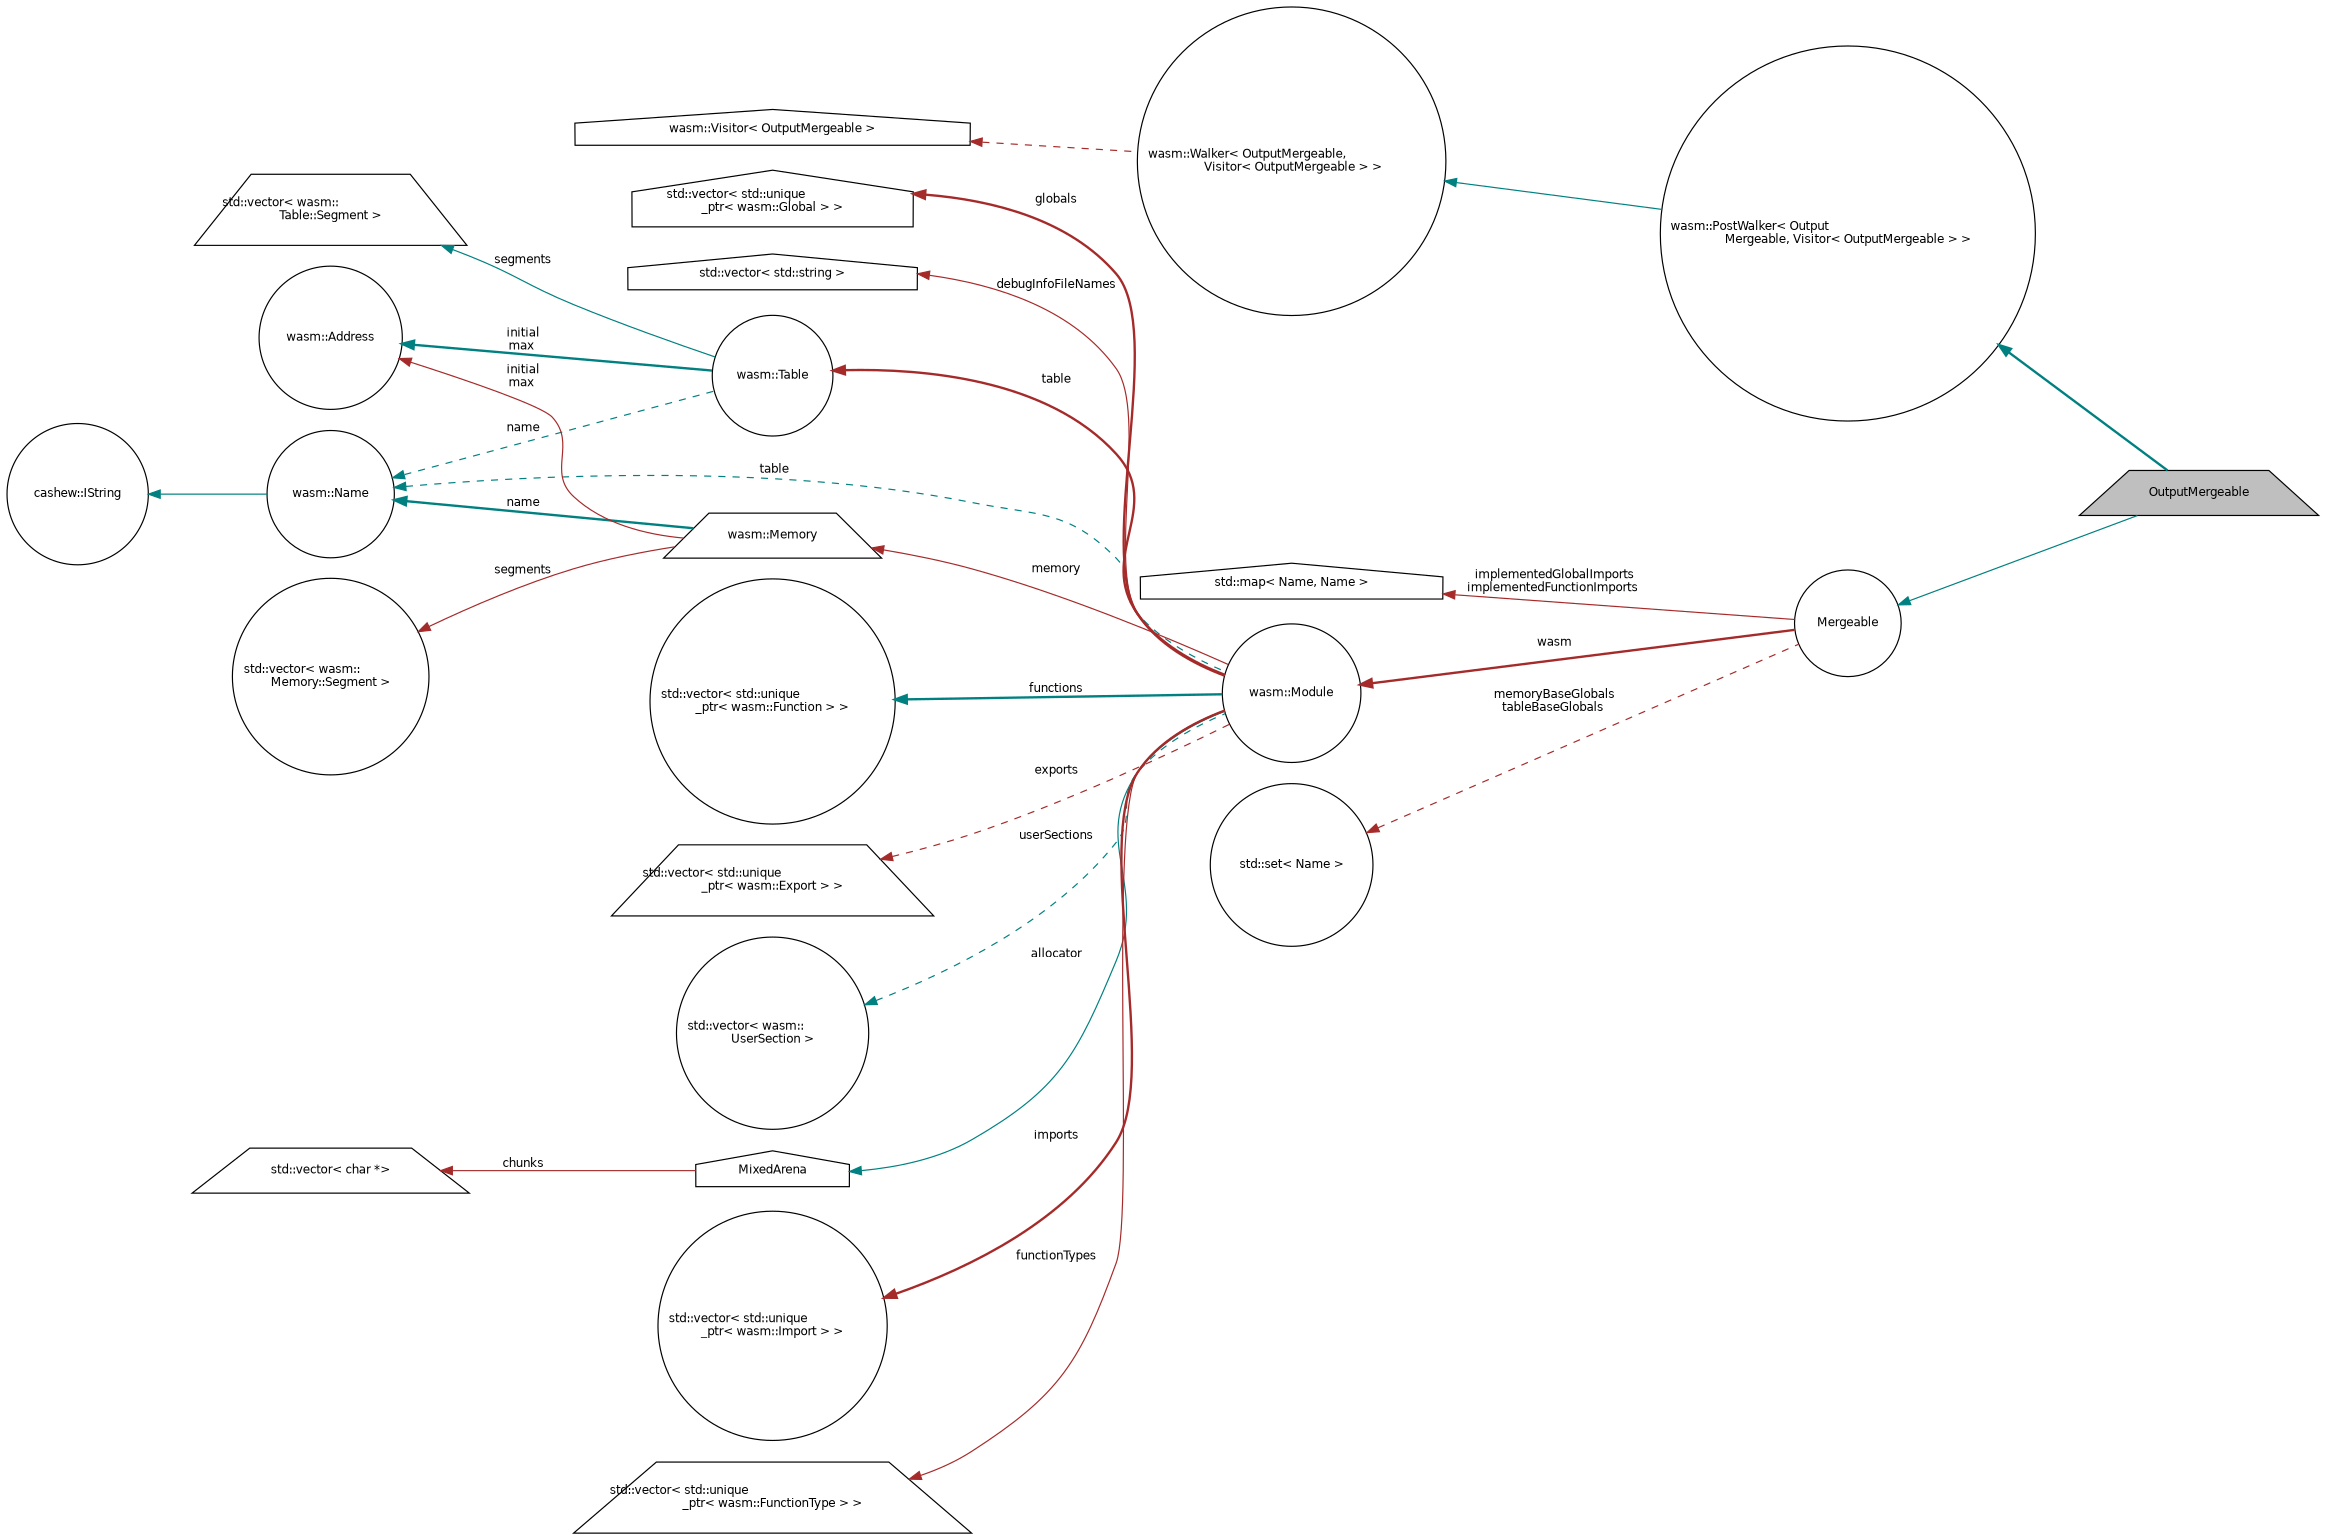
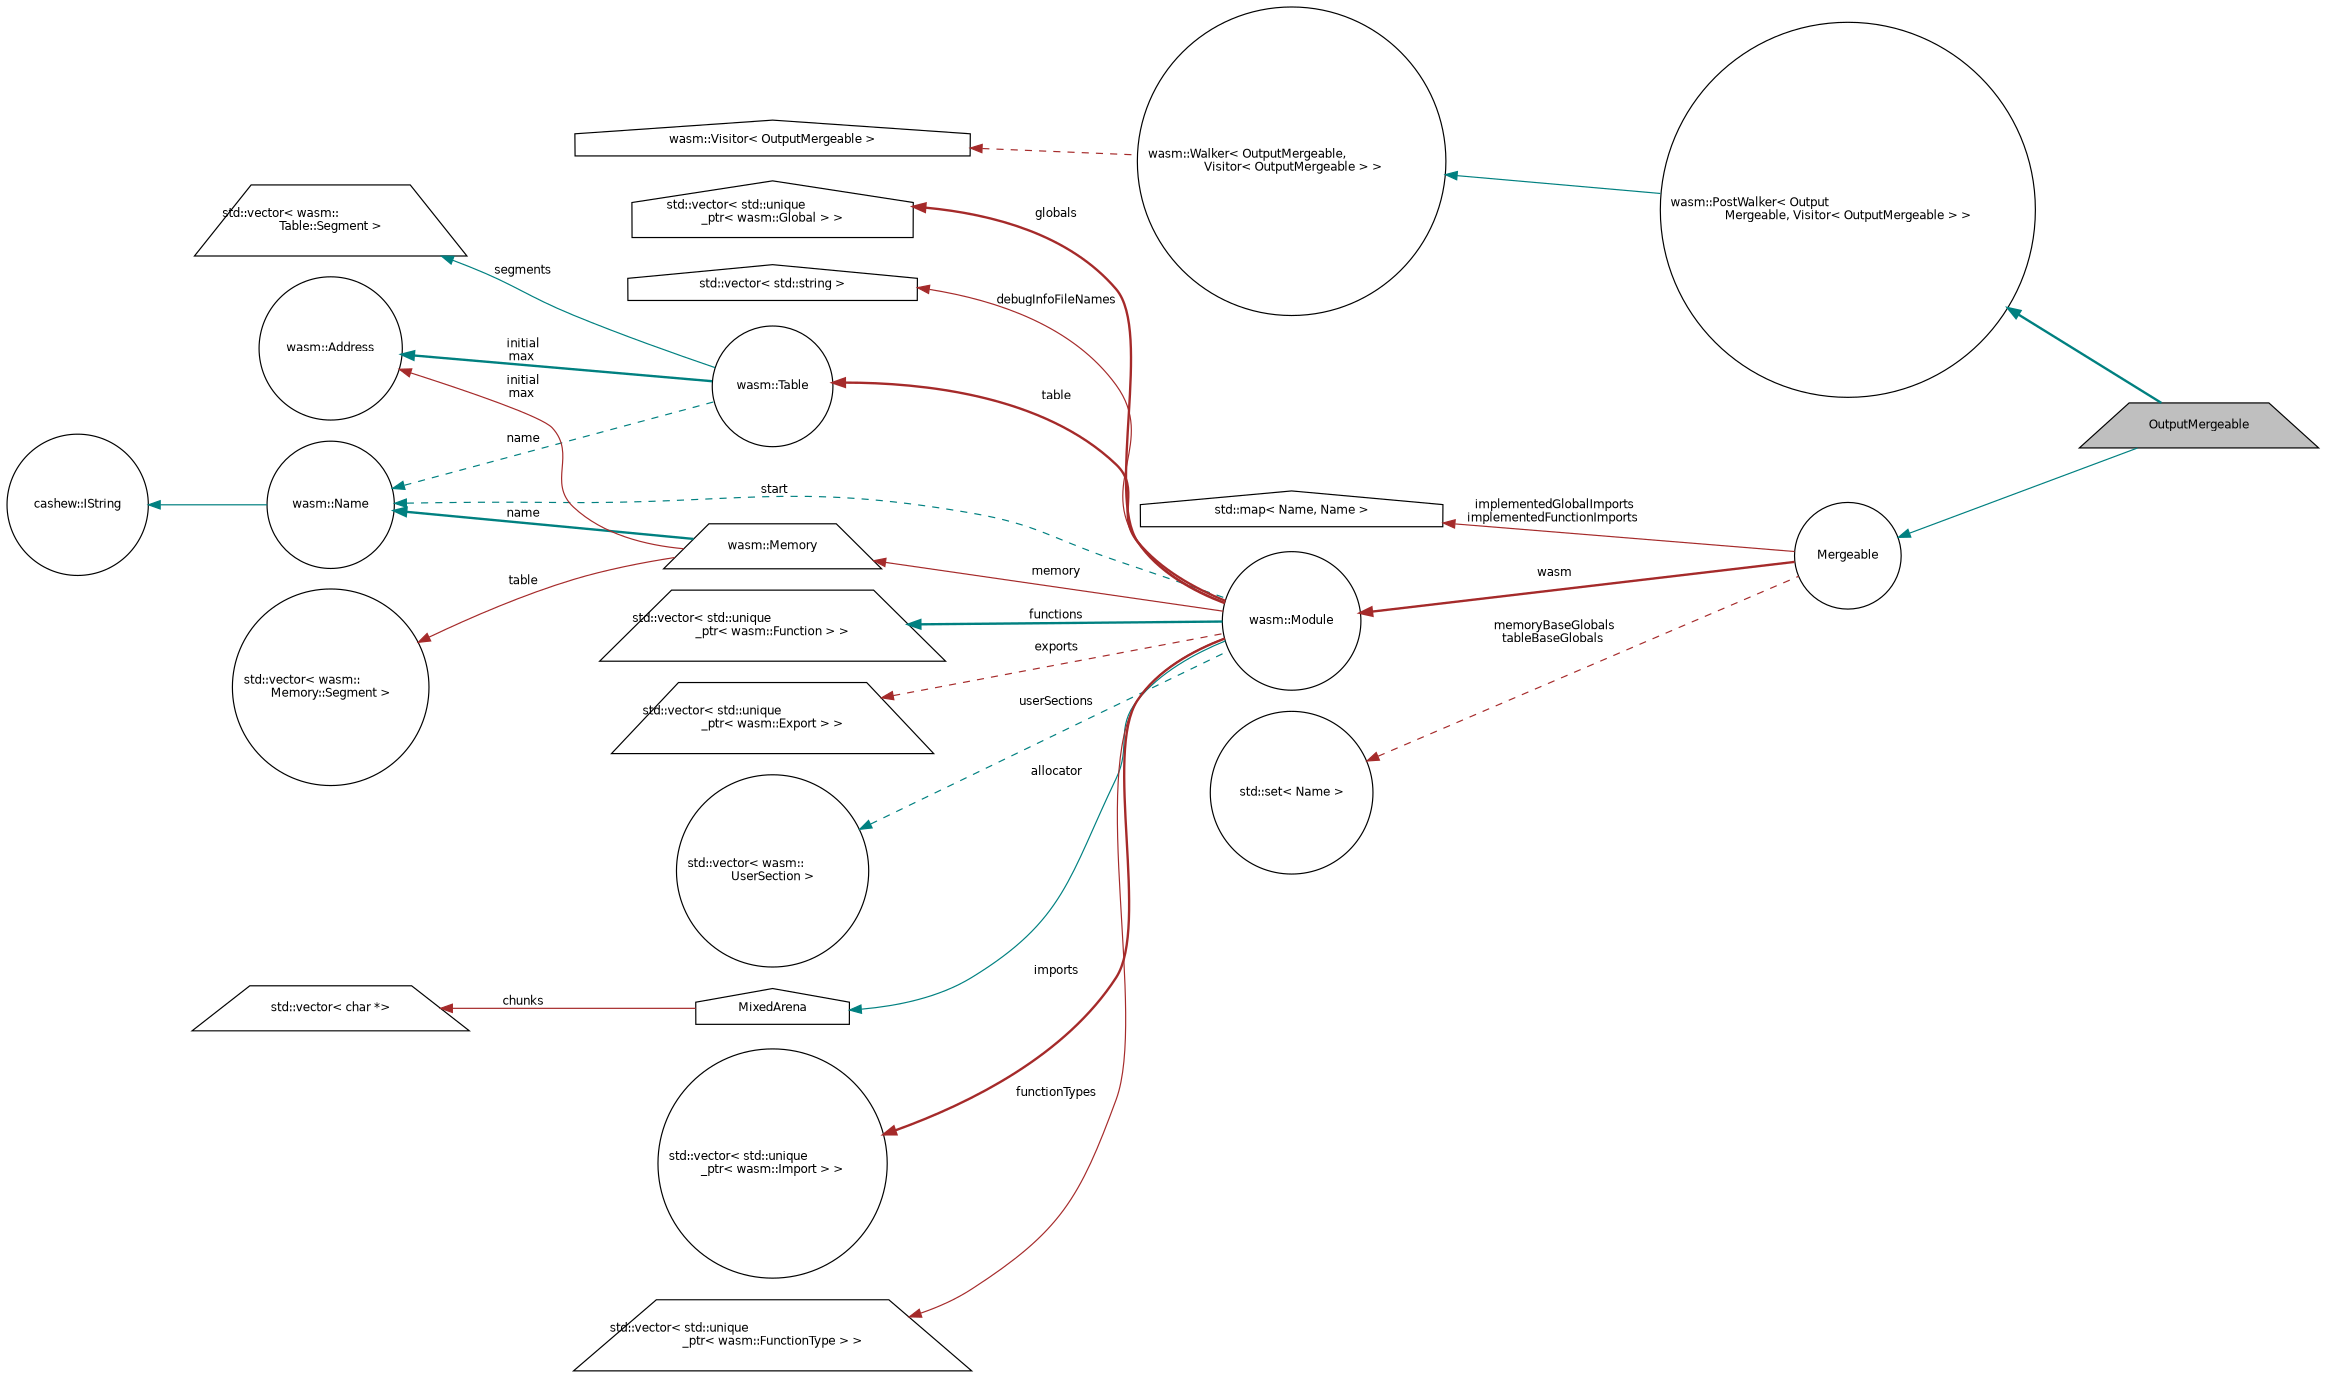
(773, 470) -> (773, 490)
(521, 571) -> (521, 581)
(773, 701) -> (773, 626)
